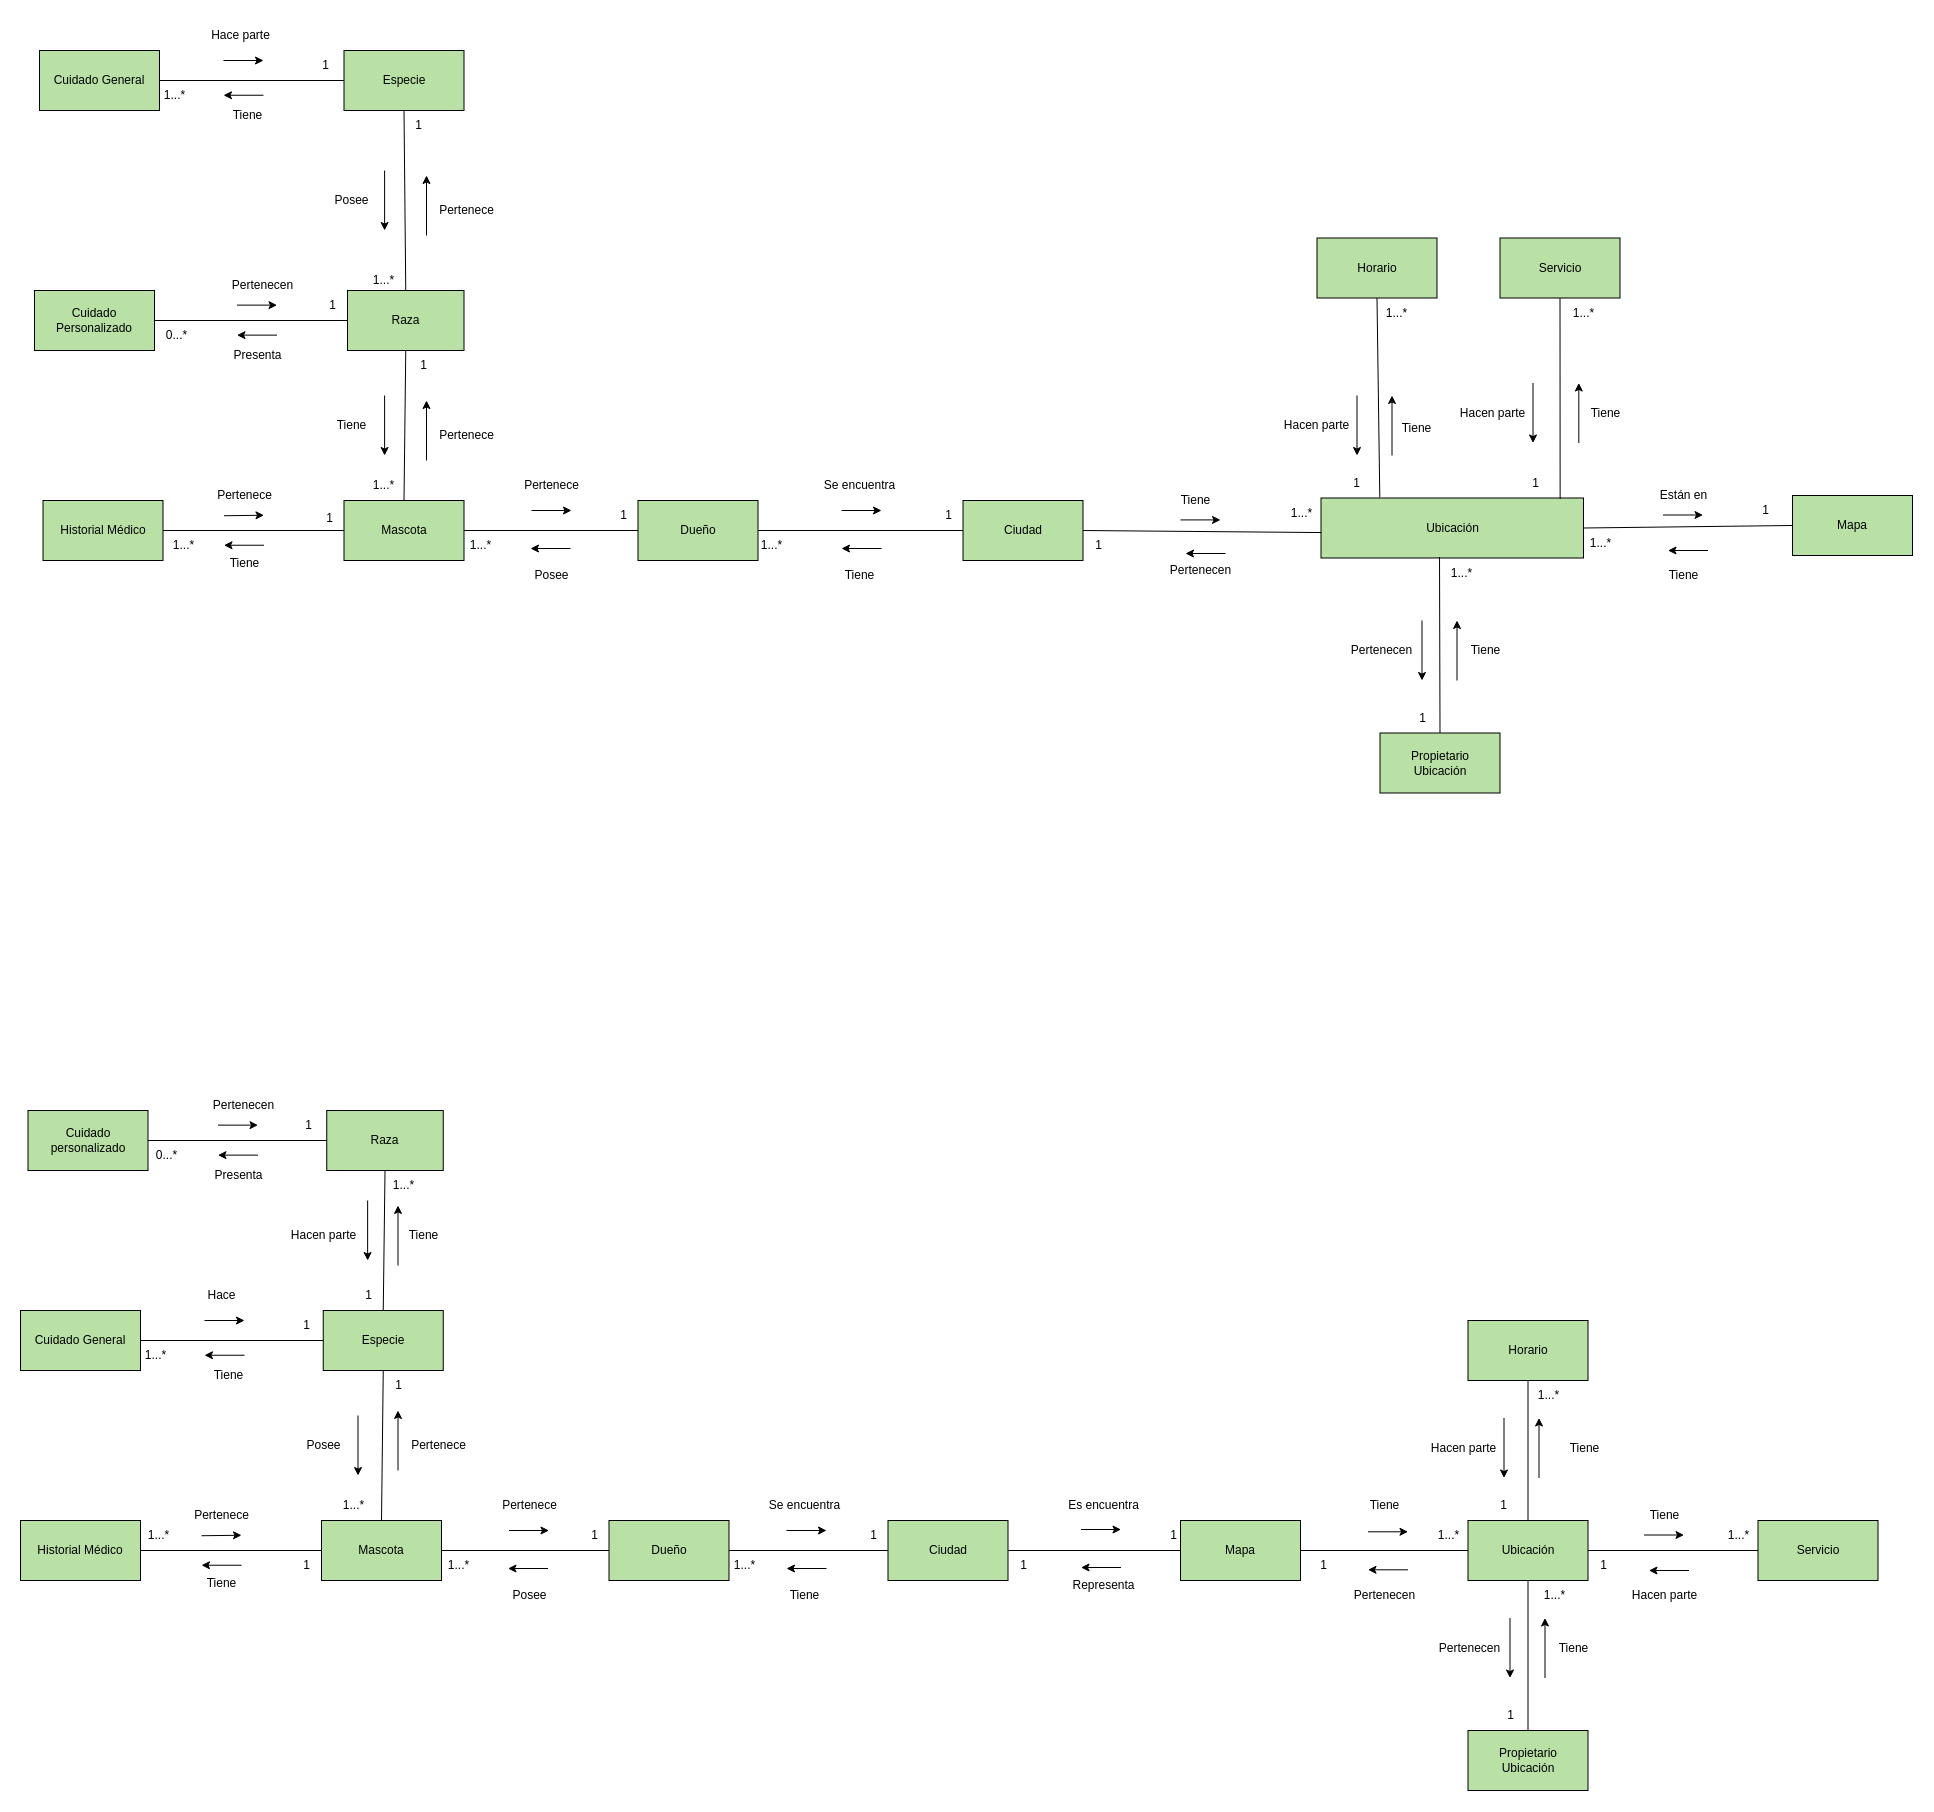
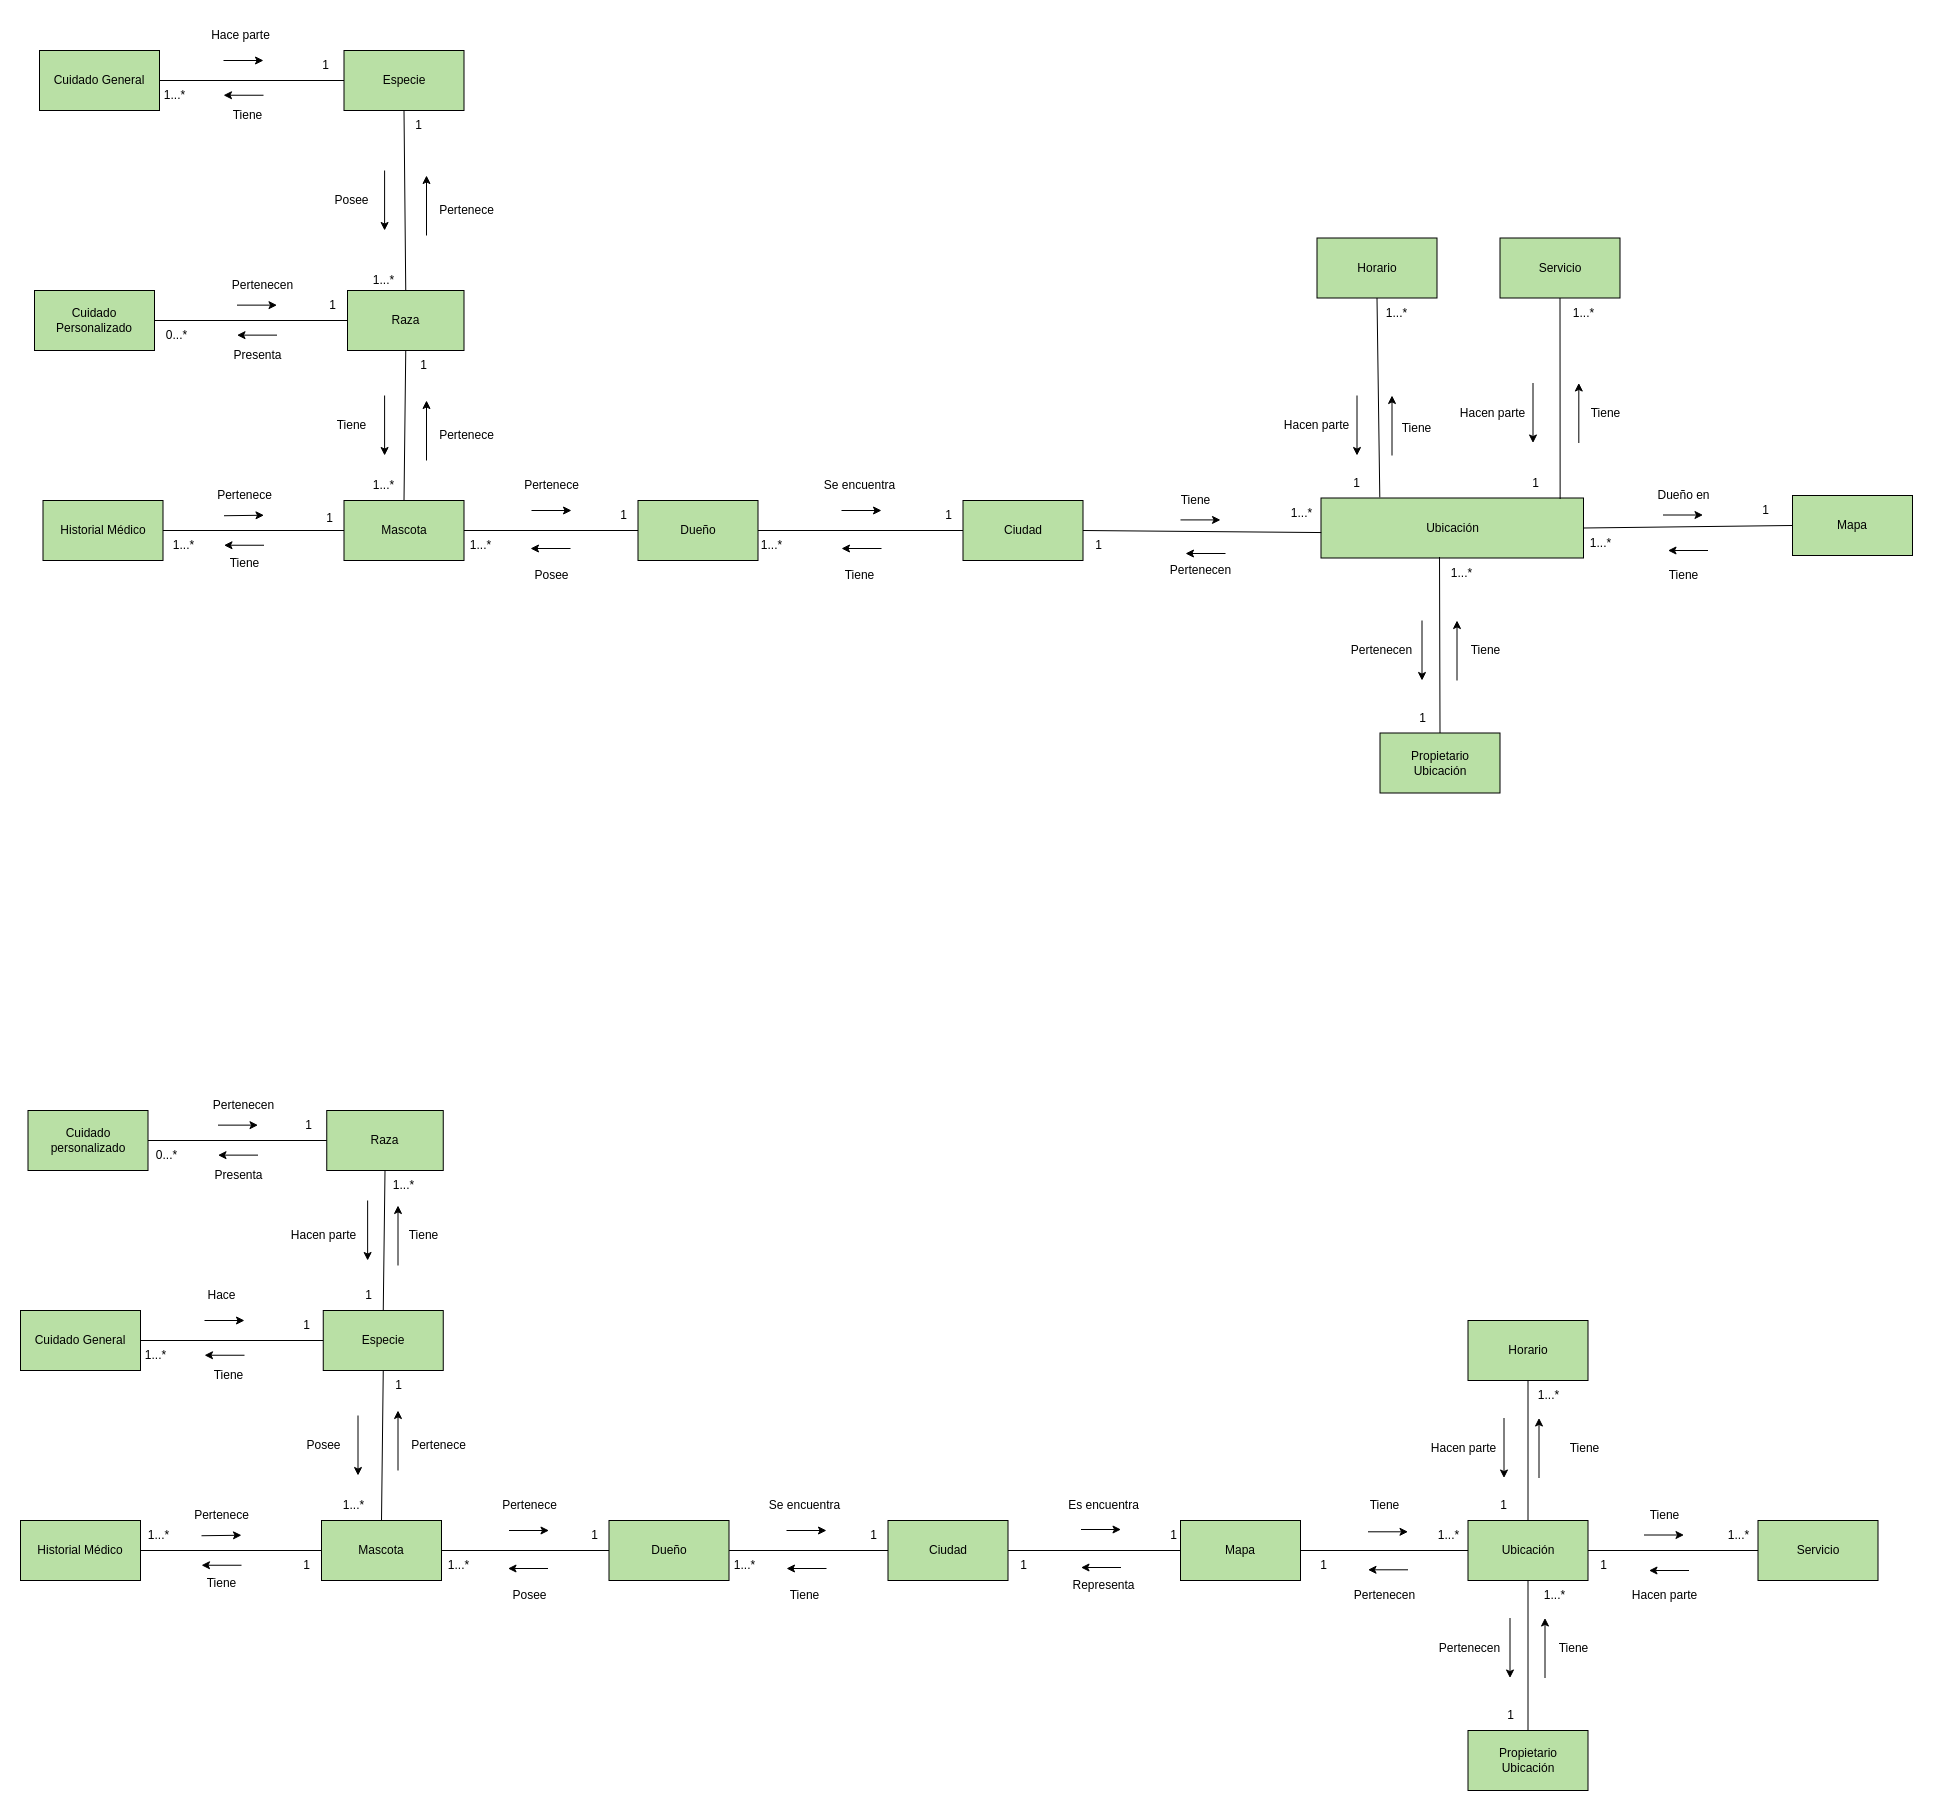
(1684, 496) -> (1684, 496)
